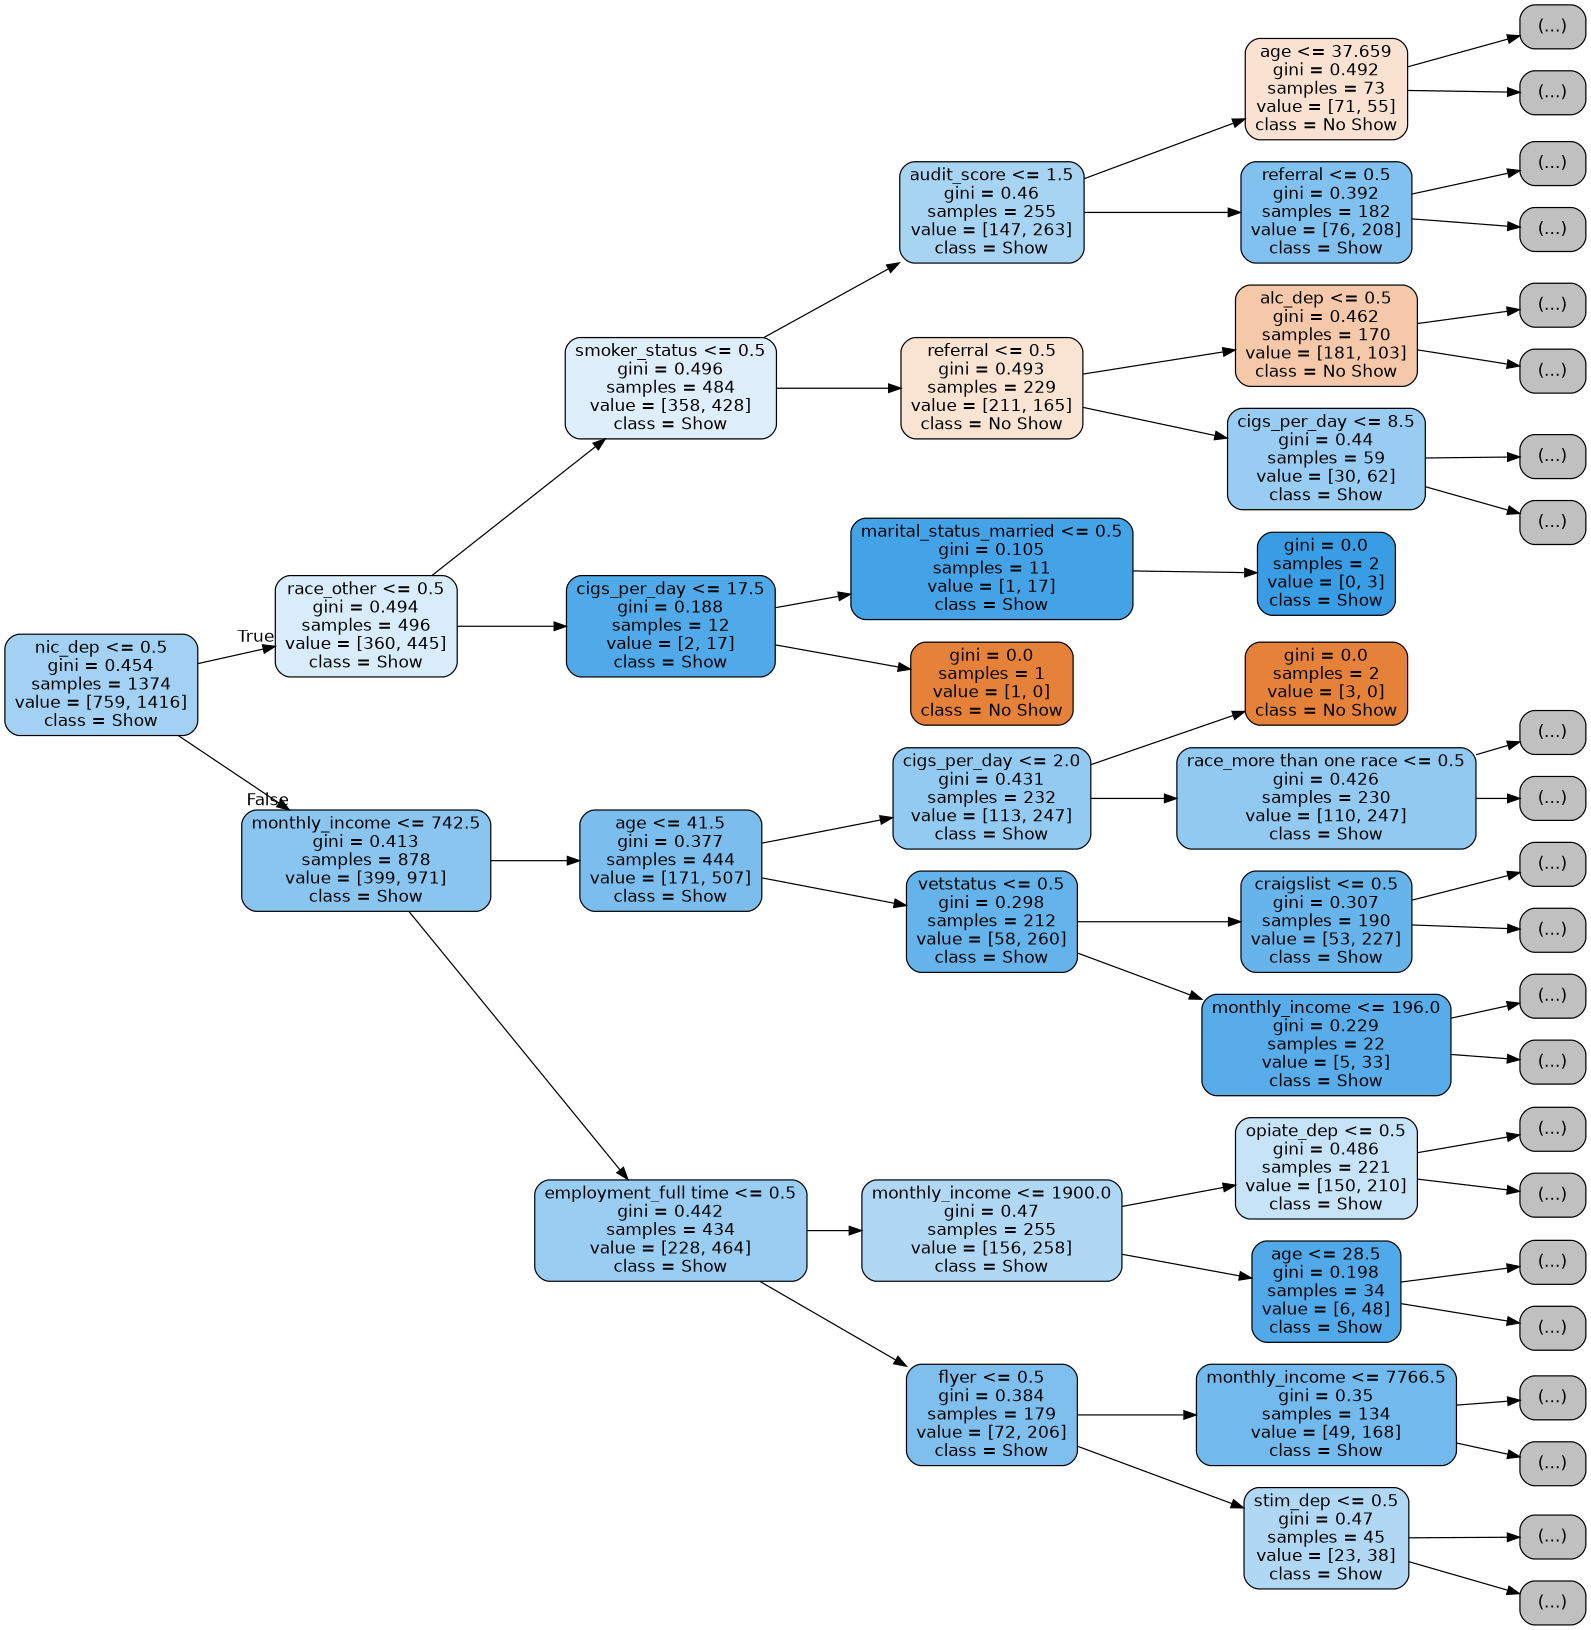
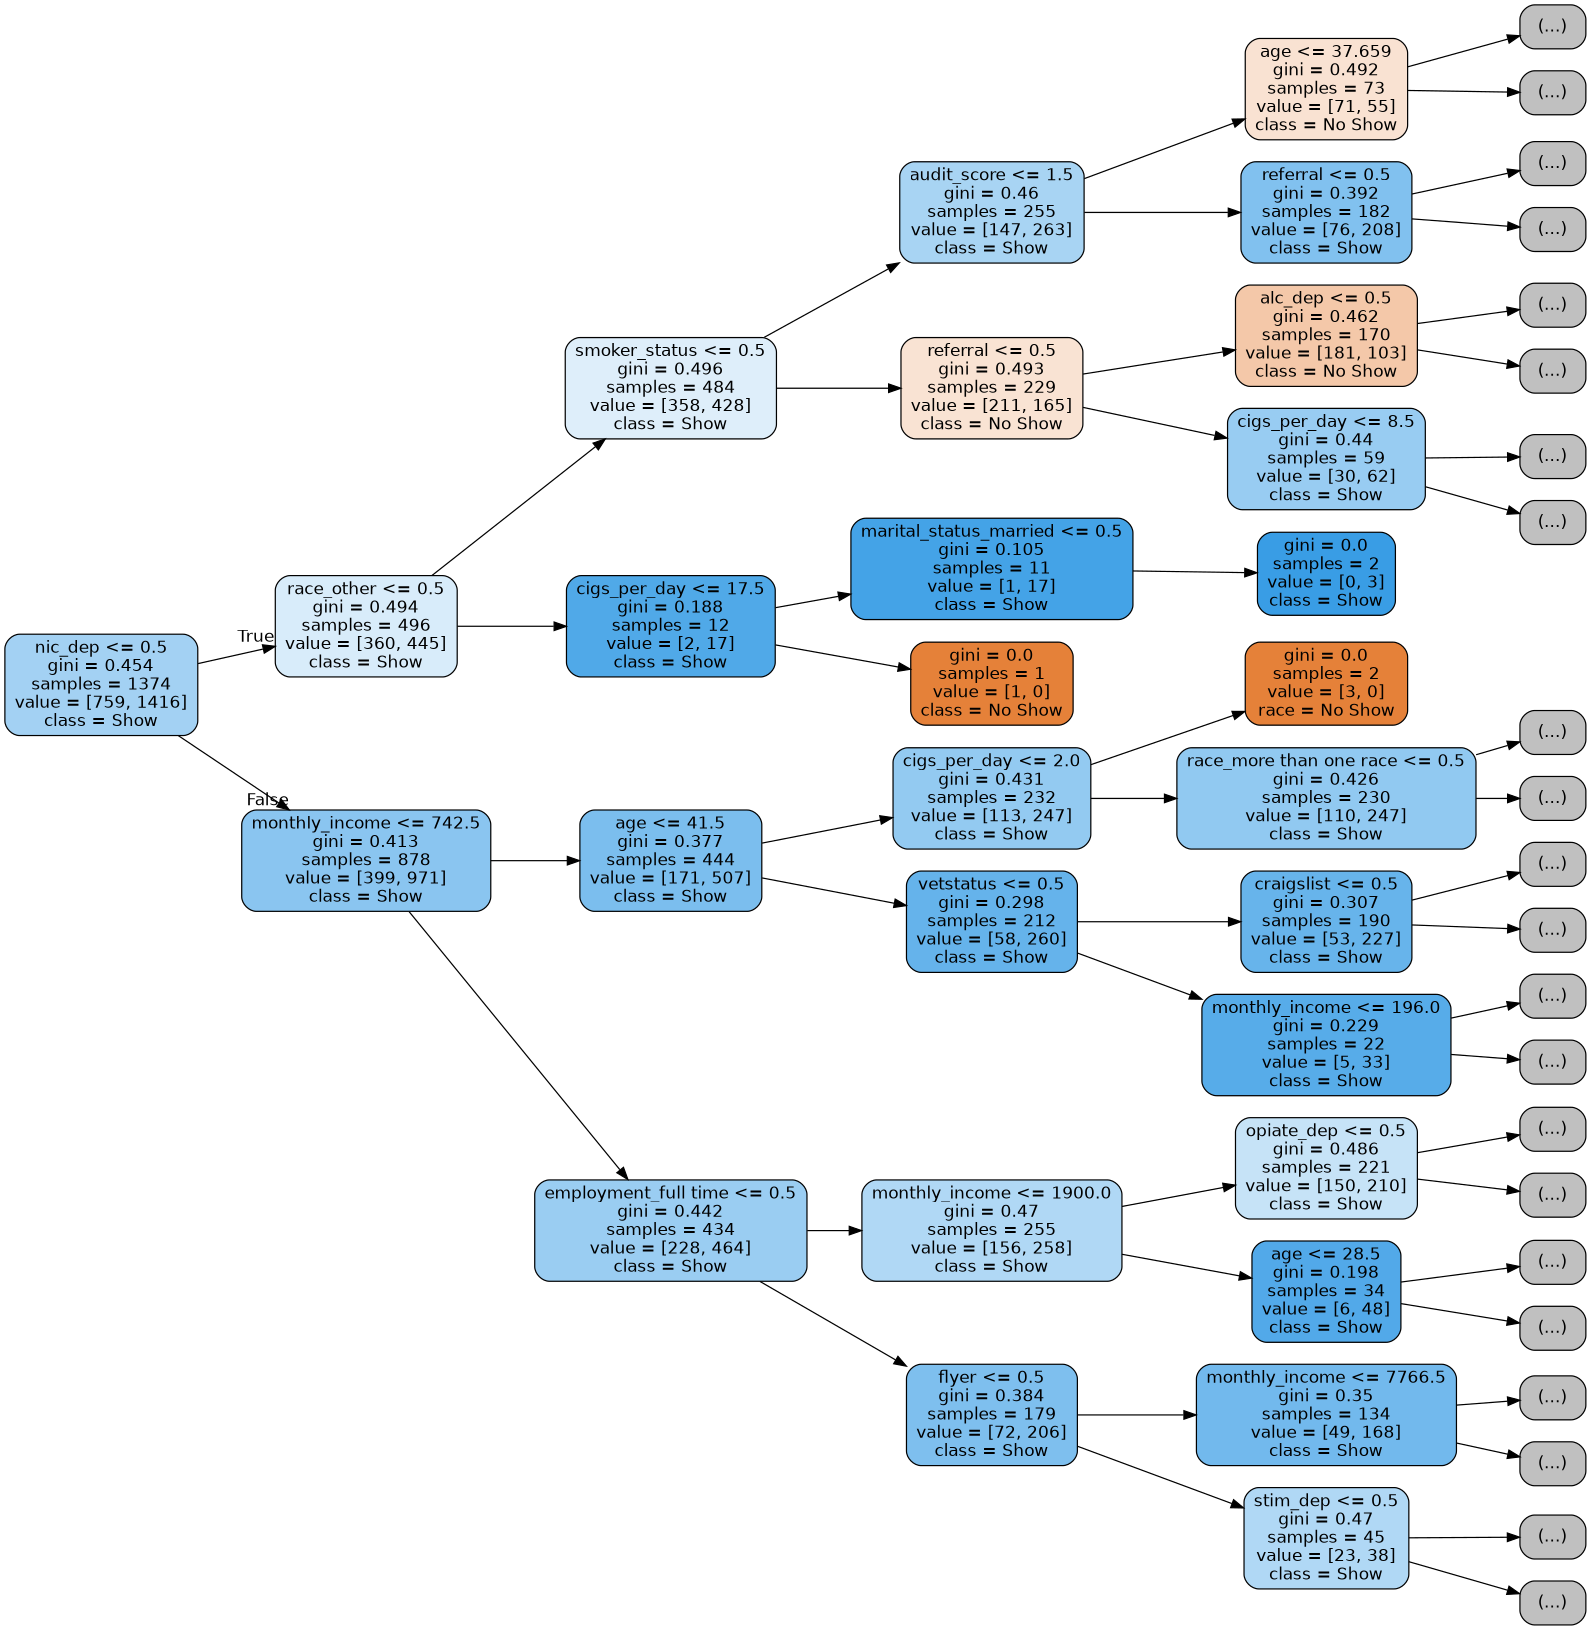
(1326, 684) -> (1326, 684)
